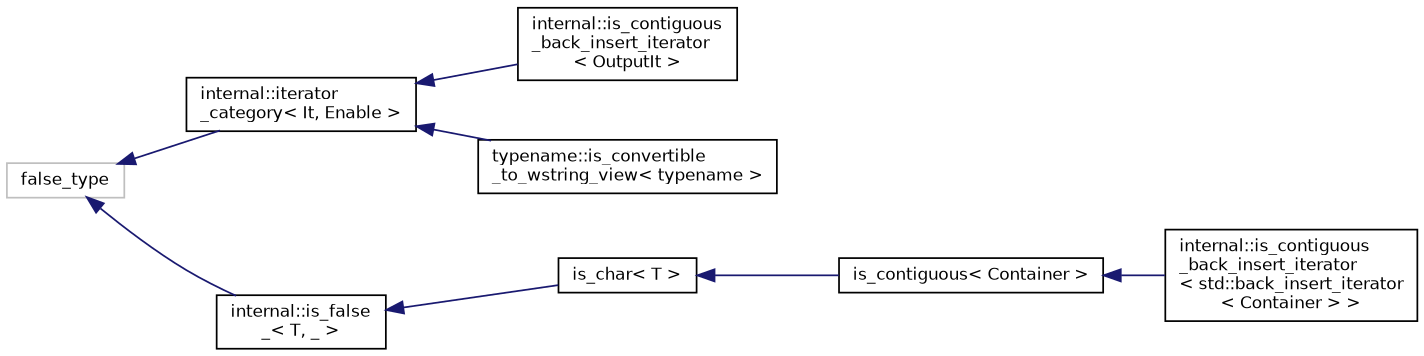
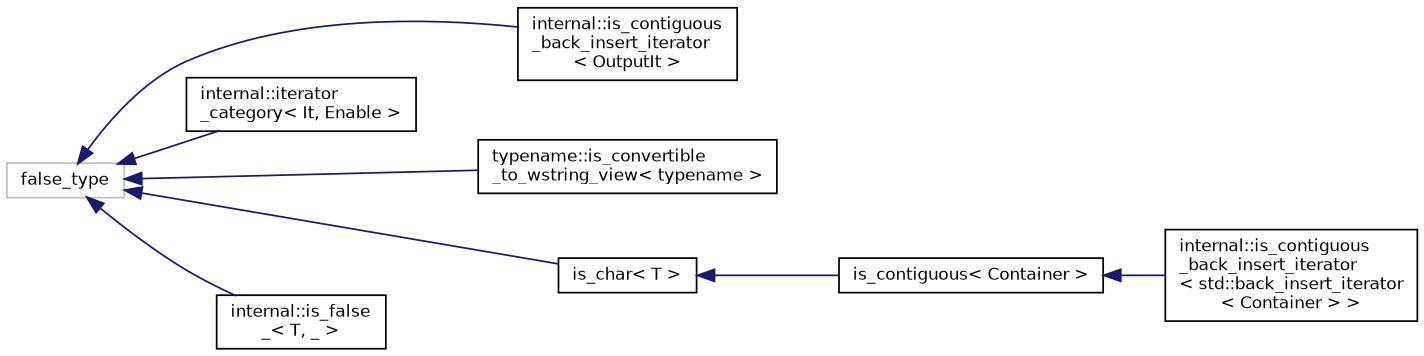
(476, 72) -> (283, 33)
(462, 135) -> (310, 174)
(481, 296) -> (350, 228)
